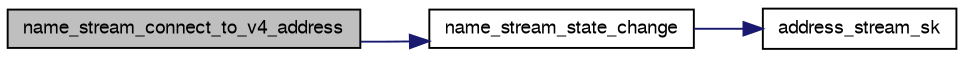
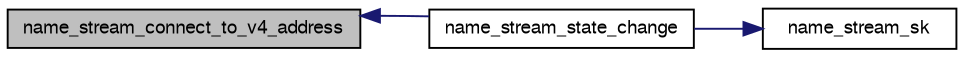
(860, 29) -> (860, 29)
(385, 42) -> (405, 16)
